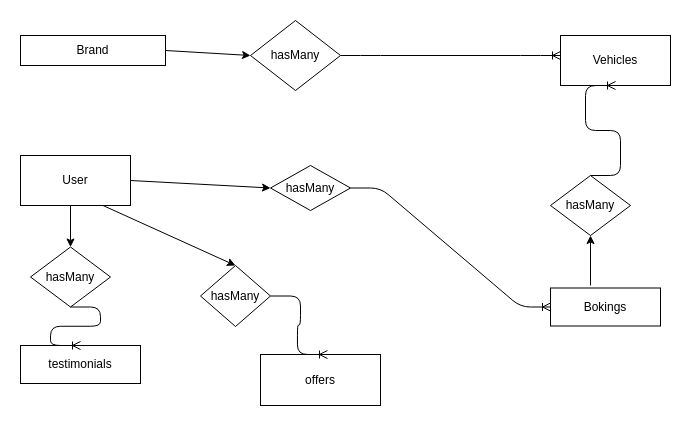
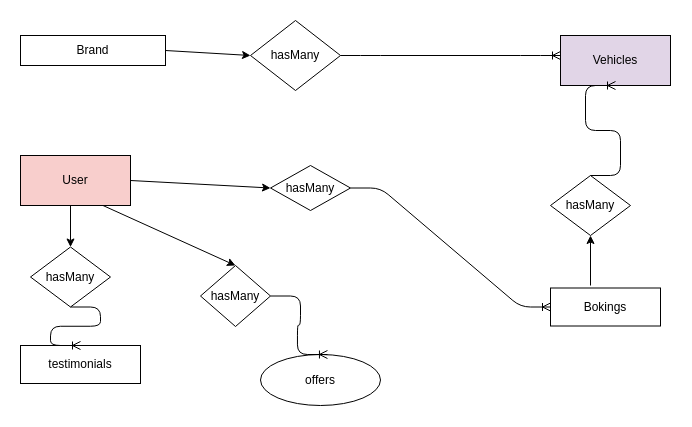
(616, 61) -> (616, 61)
(76, 181) -> (76, 181)
(321, 380) -> (321, 380)
